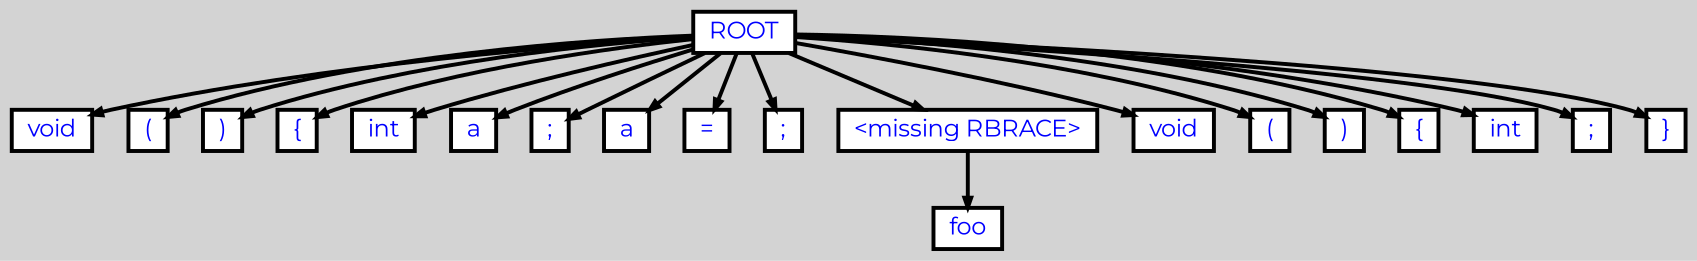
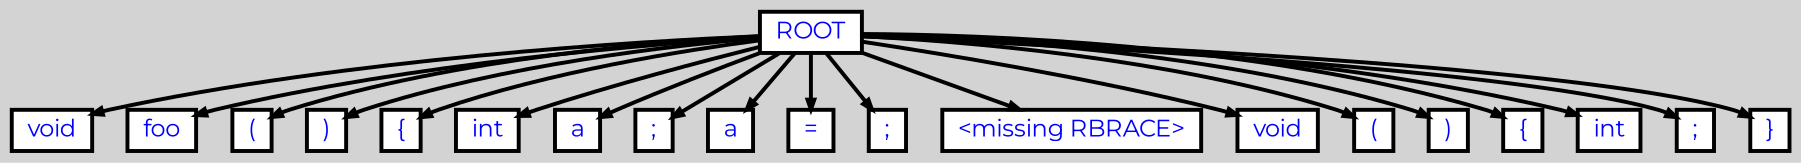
(968, 175) -> (481, 64)
